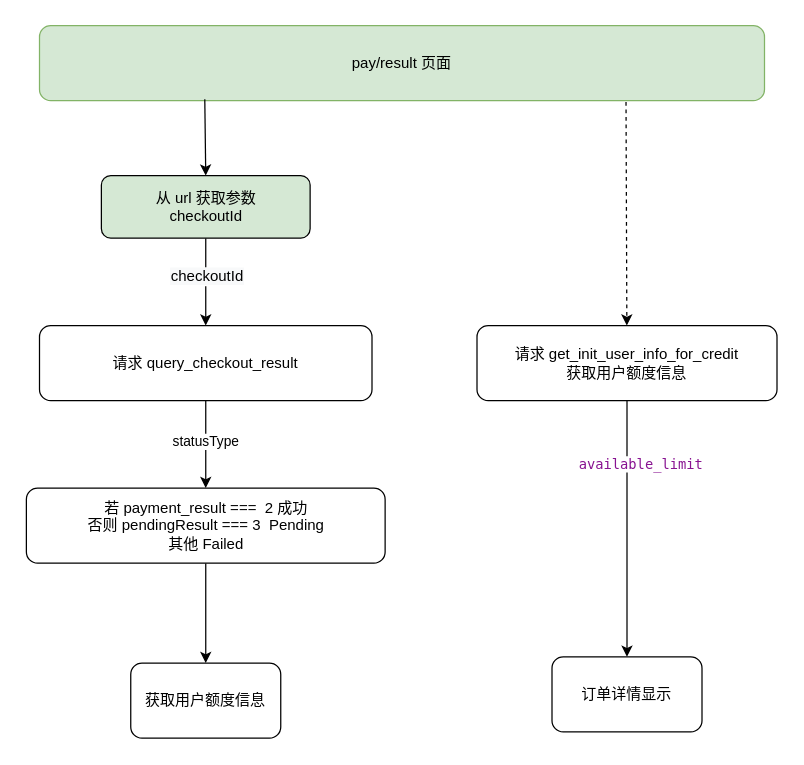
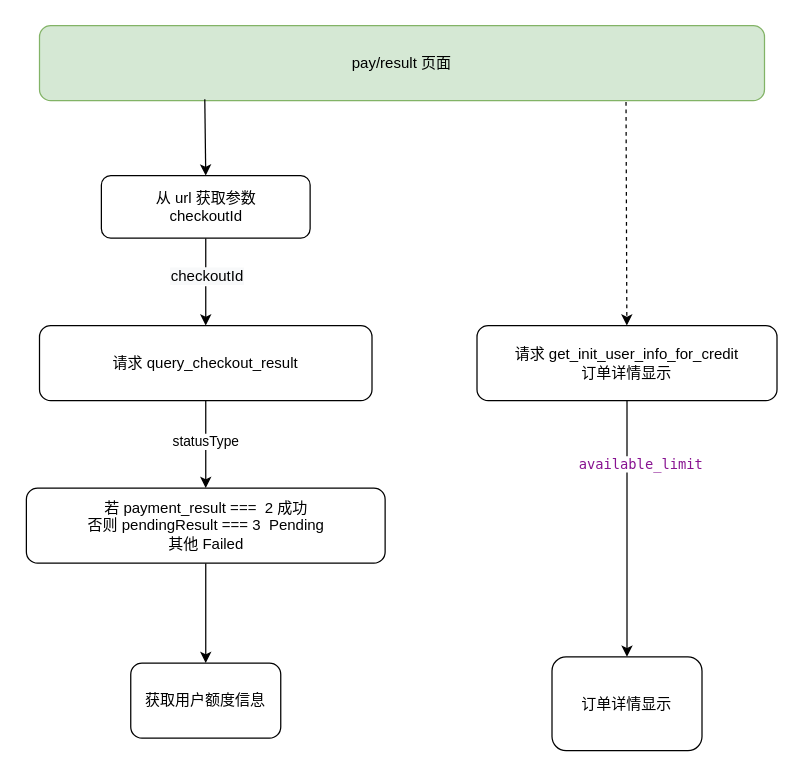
(206, 207) -> (206, 207)
(627, 363) -> (627, 363)
(627, 694) -> (627, 704)
